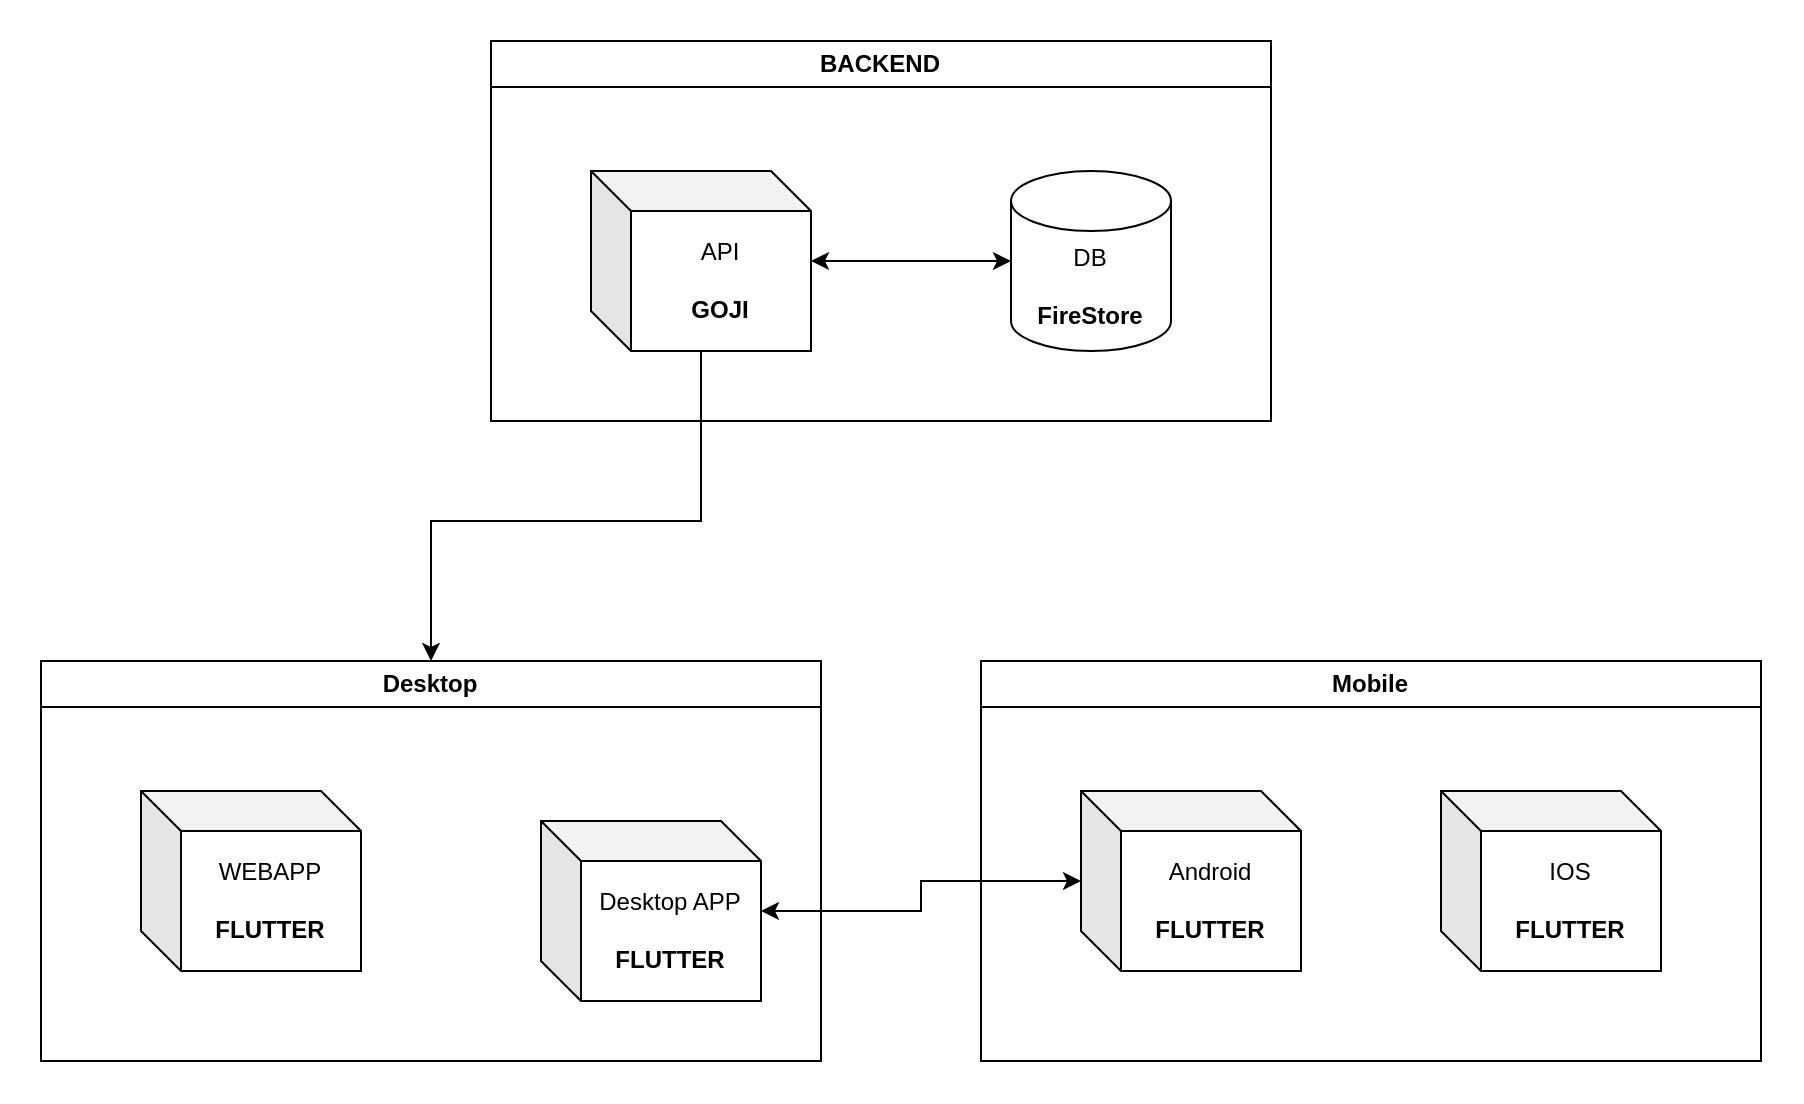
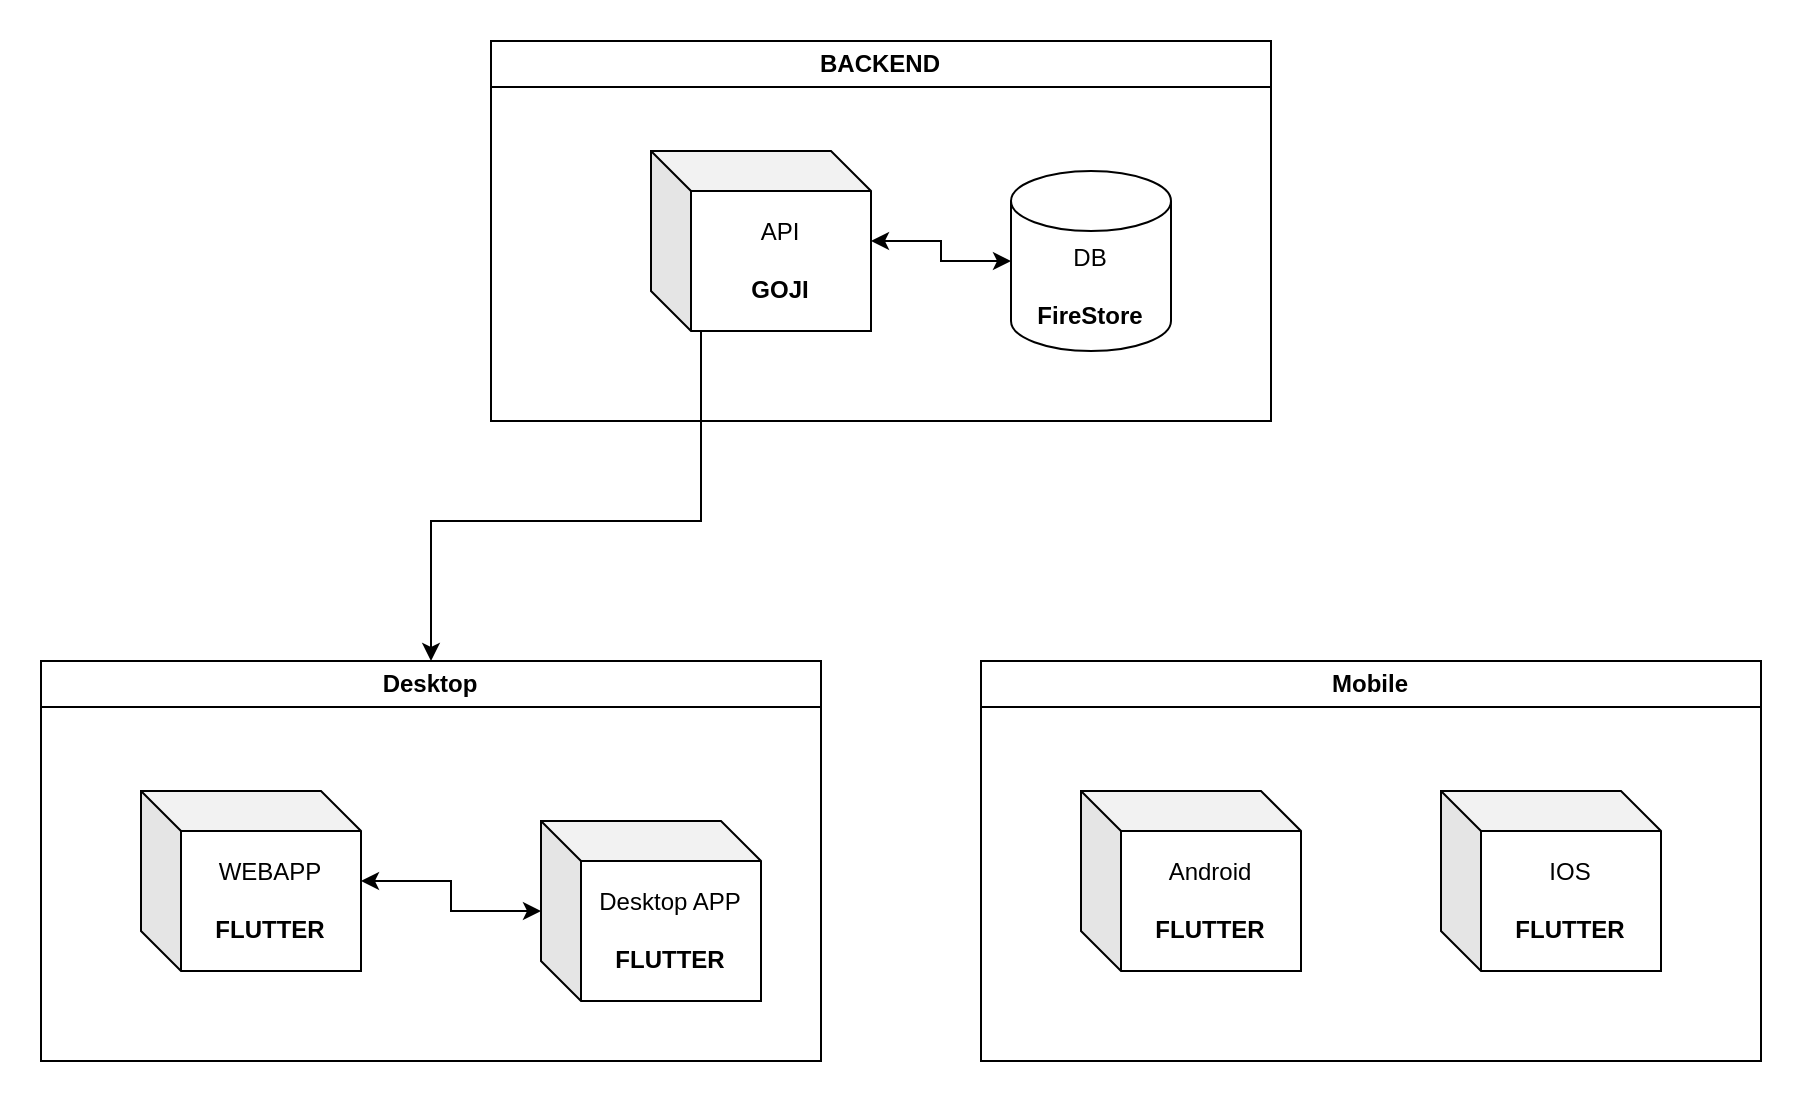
(701, 261) -> (761, 241)
(921, 896) -> (451, 896)
